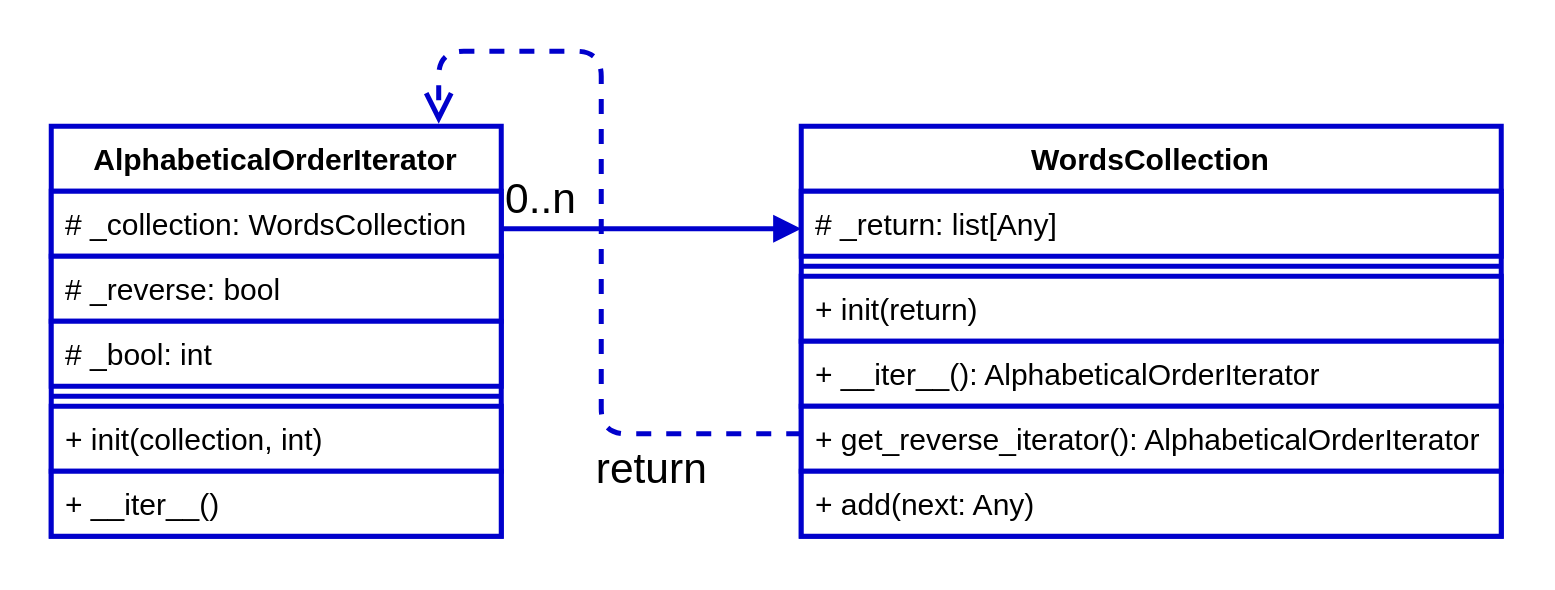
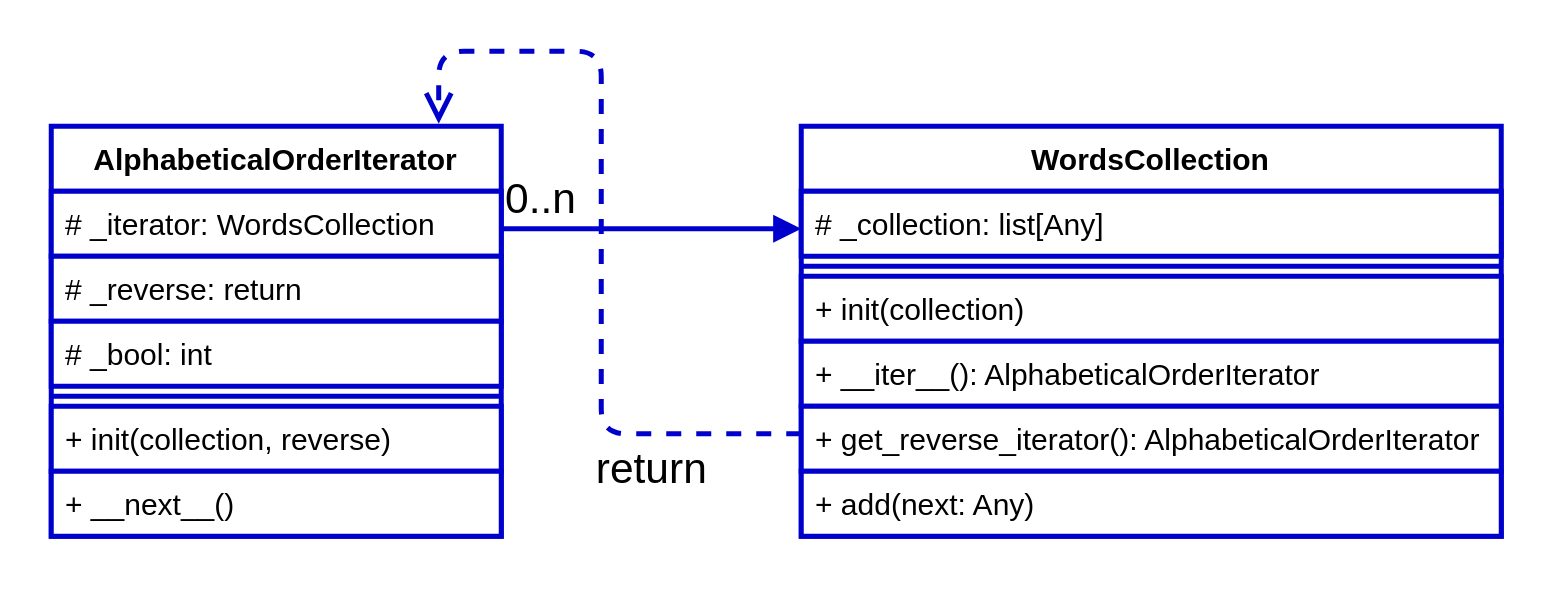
(282, 225) -> (273, 225)
(964, 225) -> (985, 225)
(184, 290) -> (205, 290)
(921, 310) -> (943, 310)
(223, 440) -> (261, 440)
(158, 505) -> (162, 505)
